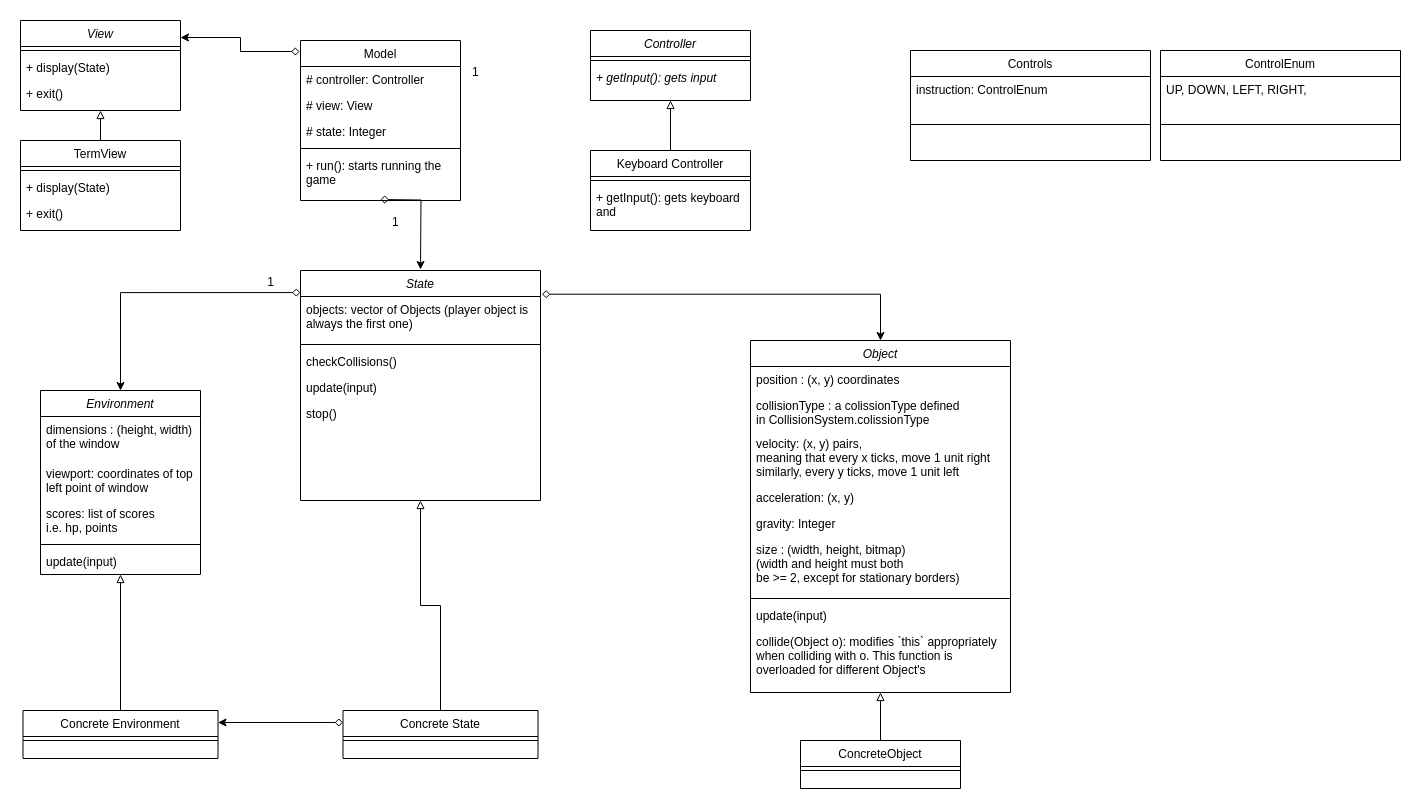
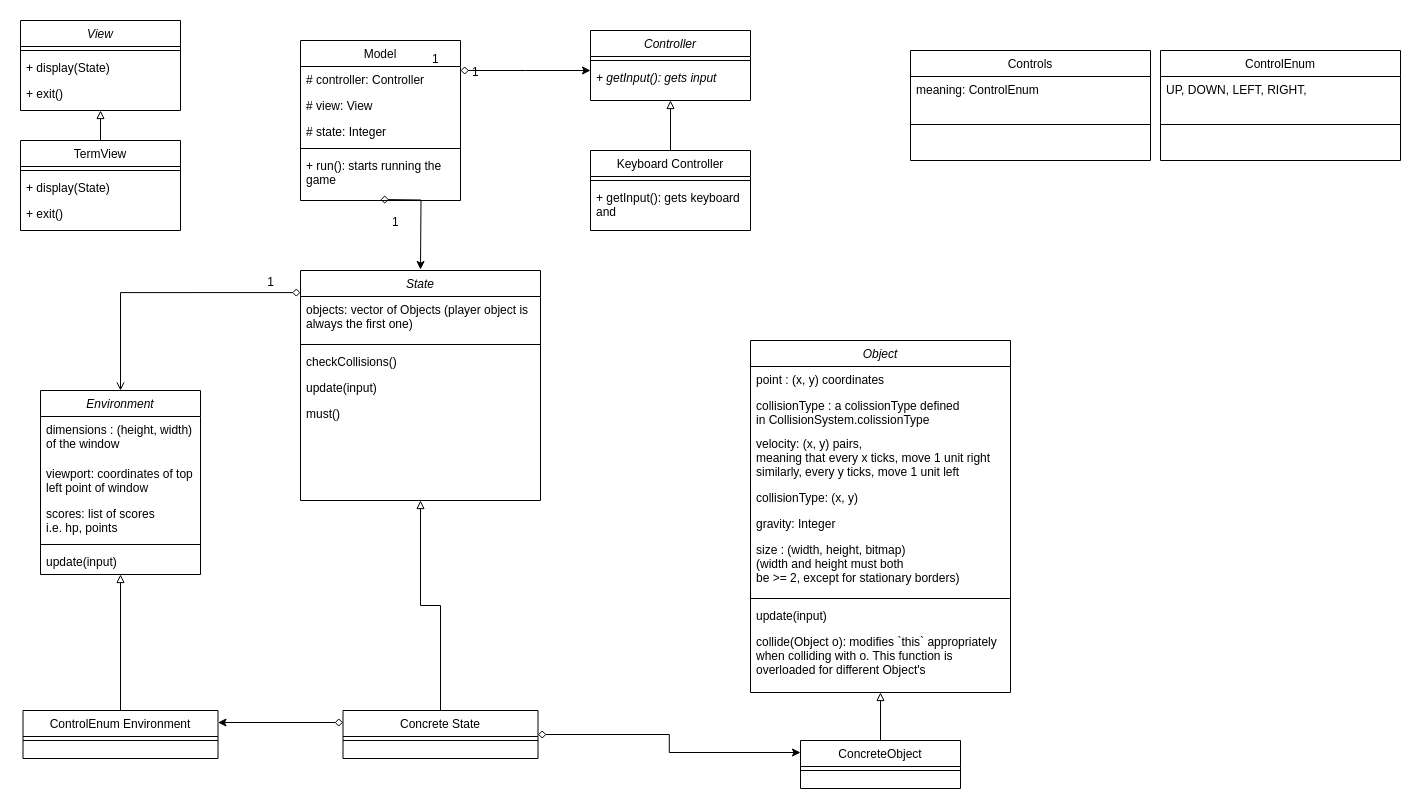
(241, 44) -> none
none -> (526, 71)
(989, 90) -> (977, 90)
(734, 294) -> none
(839, 380) -> (831, 380)
(121, 382) -> (121, 384)
(326, 414) -> (326, 414)
(814, 498) -> (814, 498)
(120, 724) -> (120, 724)
none -> (669, 744)
